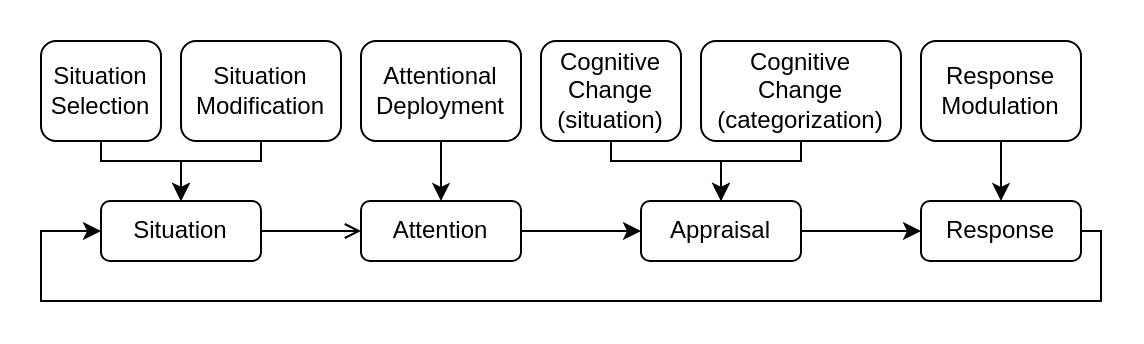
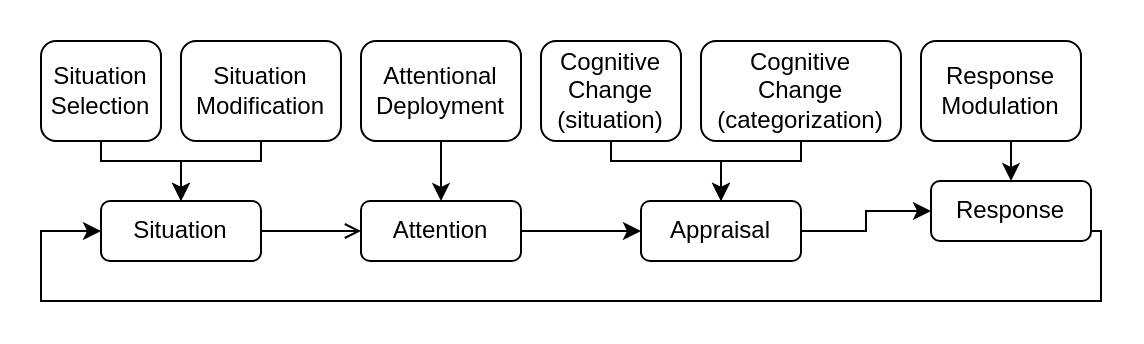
(1001, 231) -> (1011, 211)
